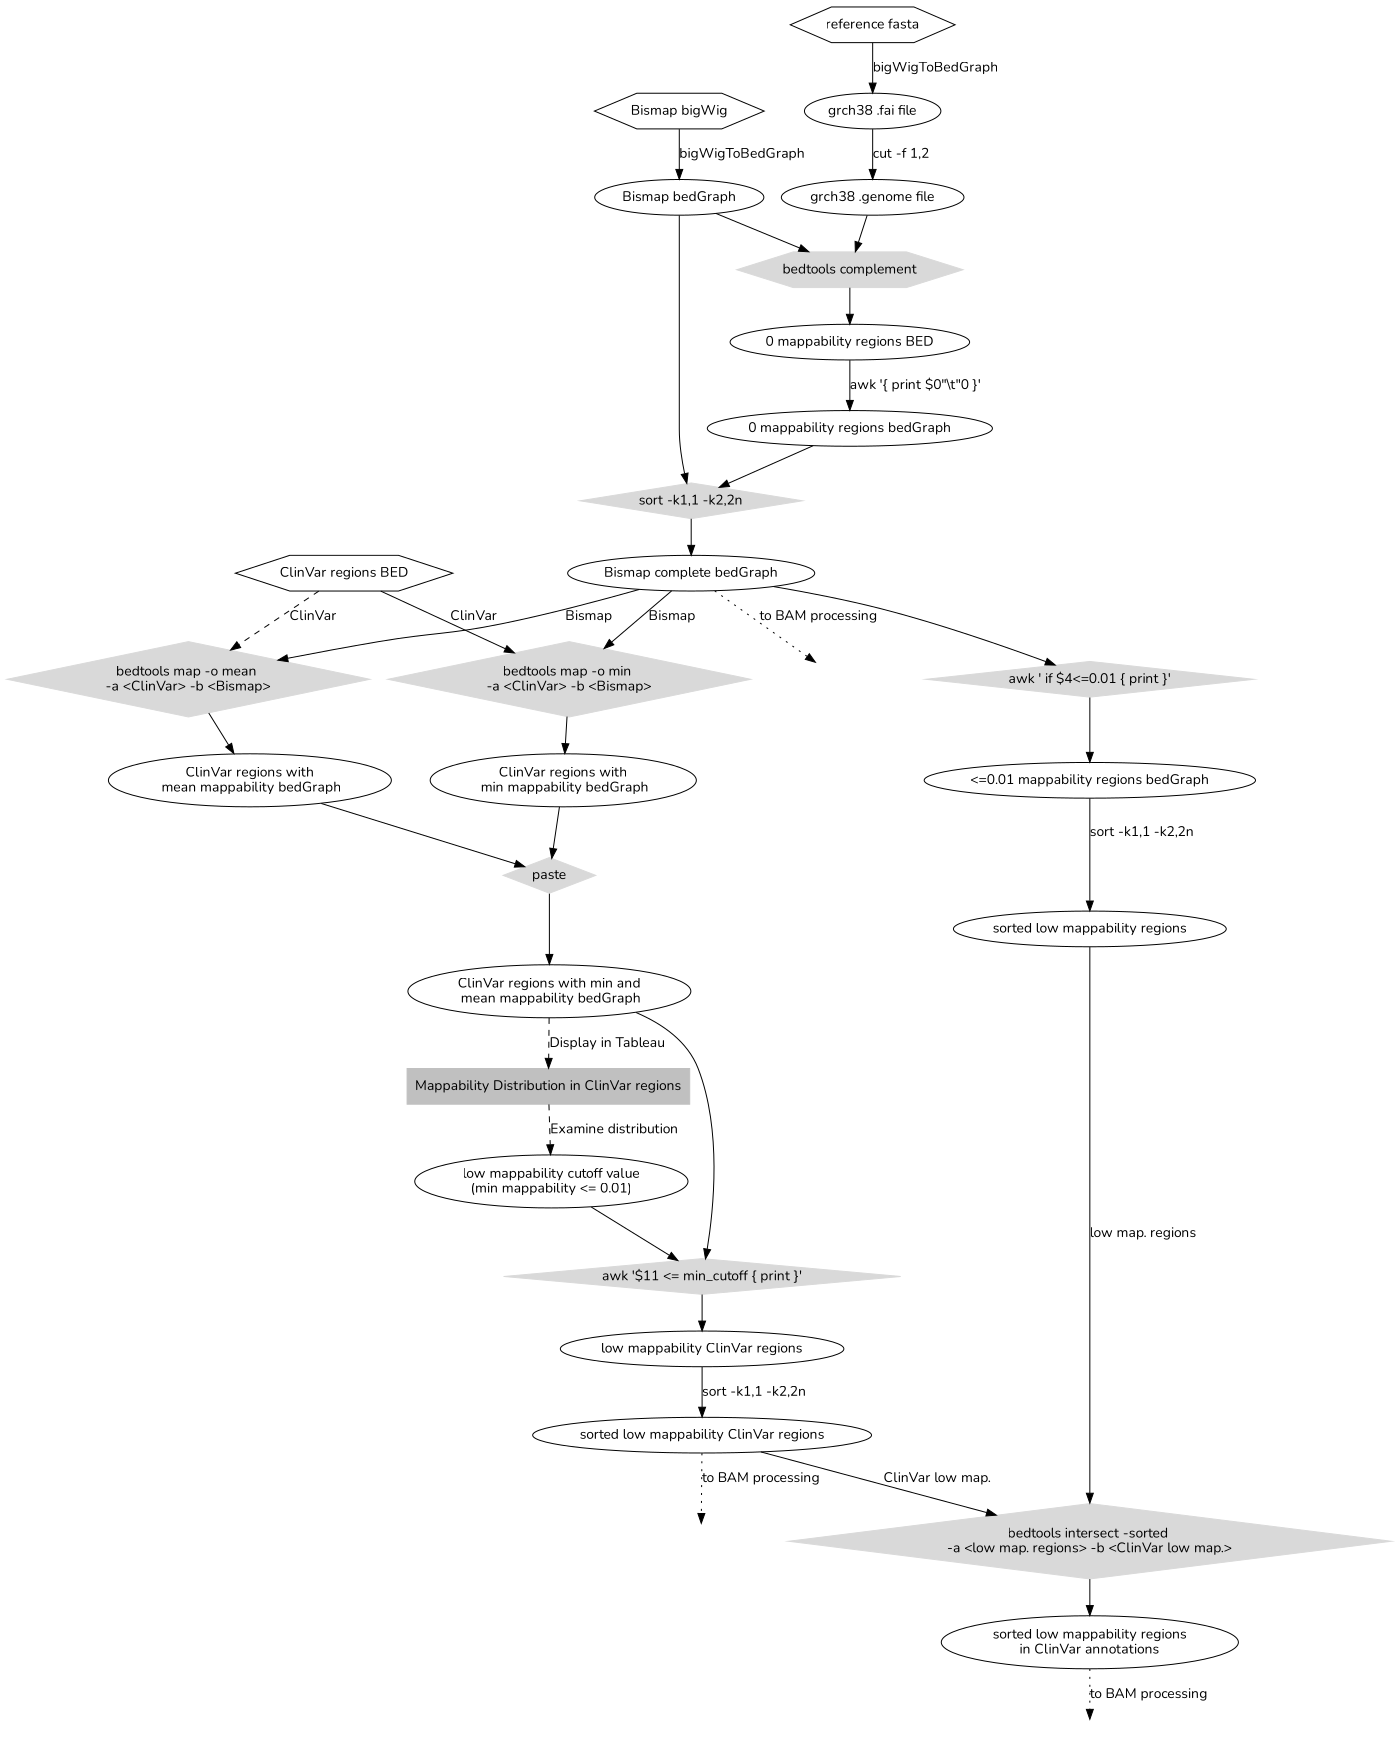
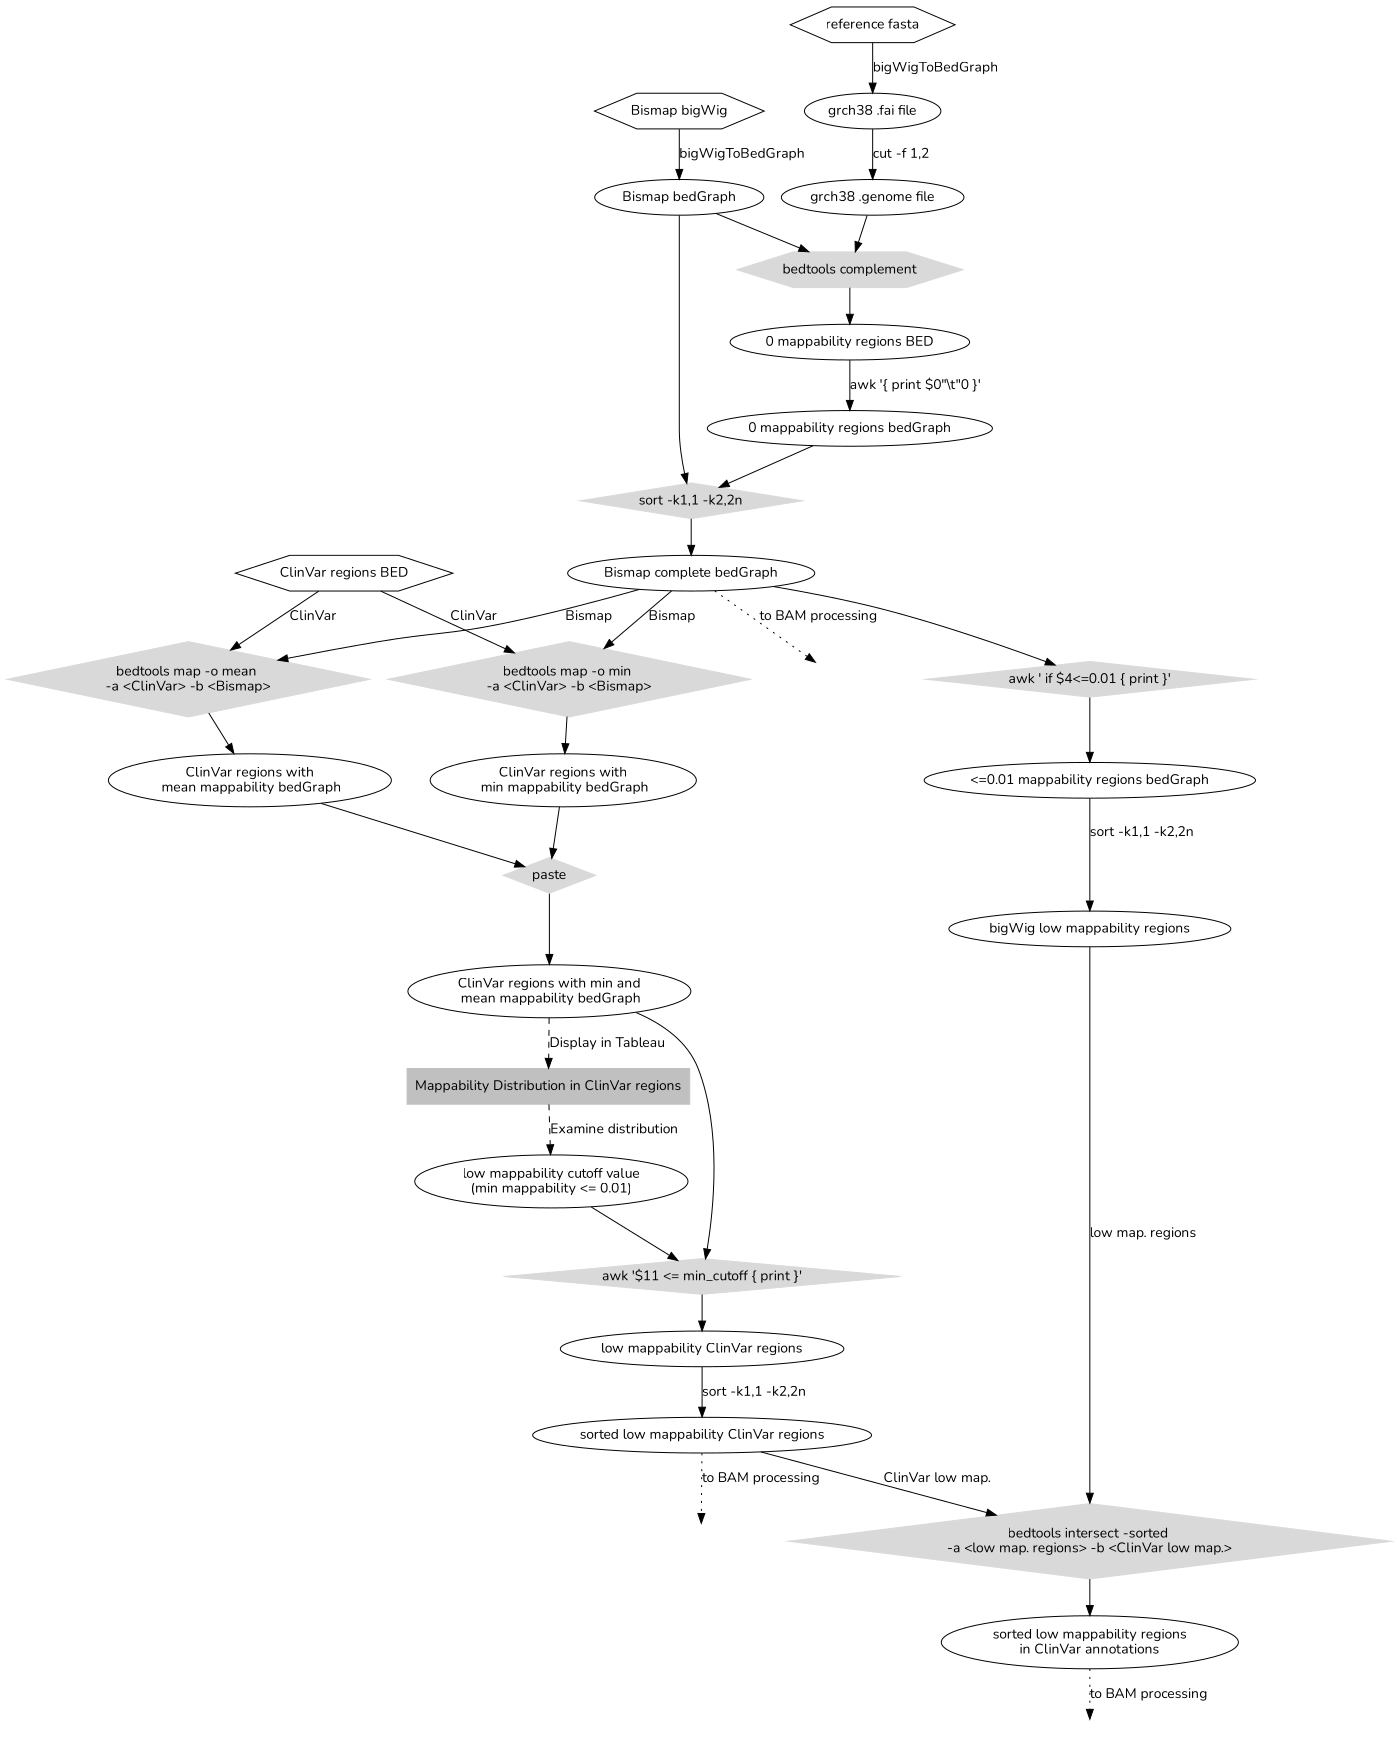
(279, 618) -> (279, 618)
(1090, 929) -> (1090, 929)
